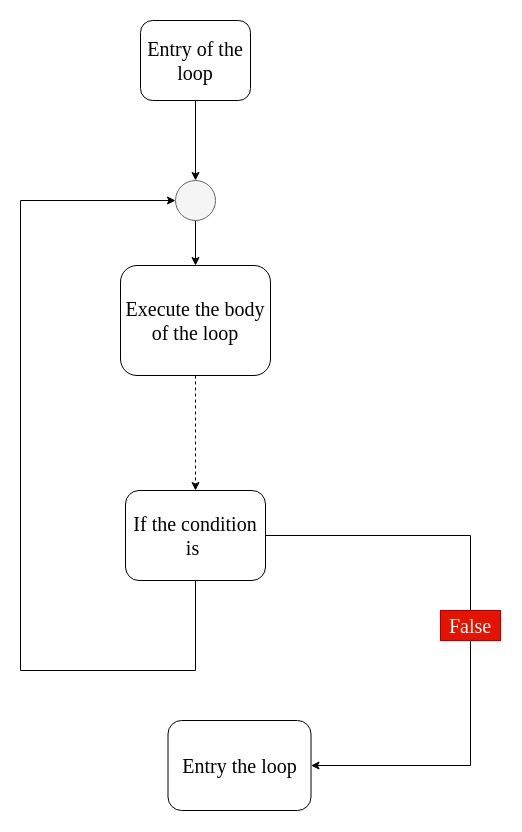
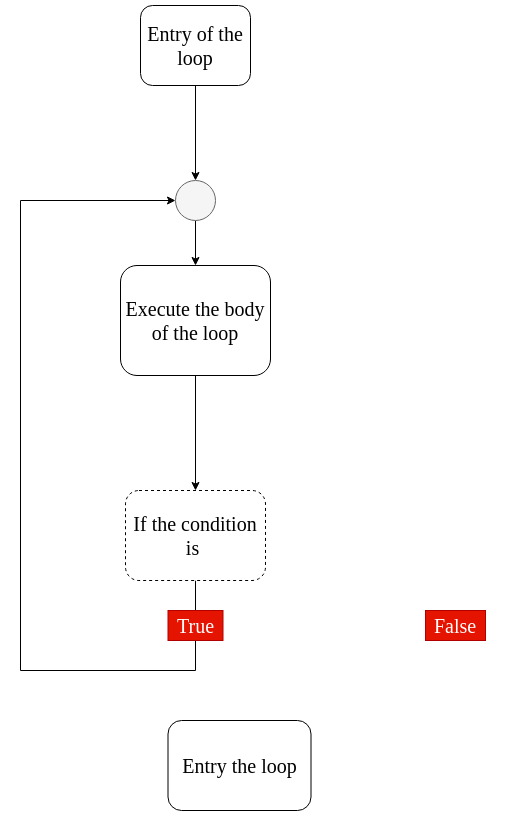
(196, 61) -> (196, 46)
(196, 430) -> (196, 430)
(196, 536) -> (196, 536)
(471, 625) -> none
none -> (196, 626)
(471, 626) -> (456, 626)
